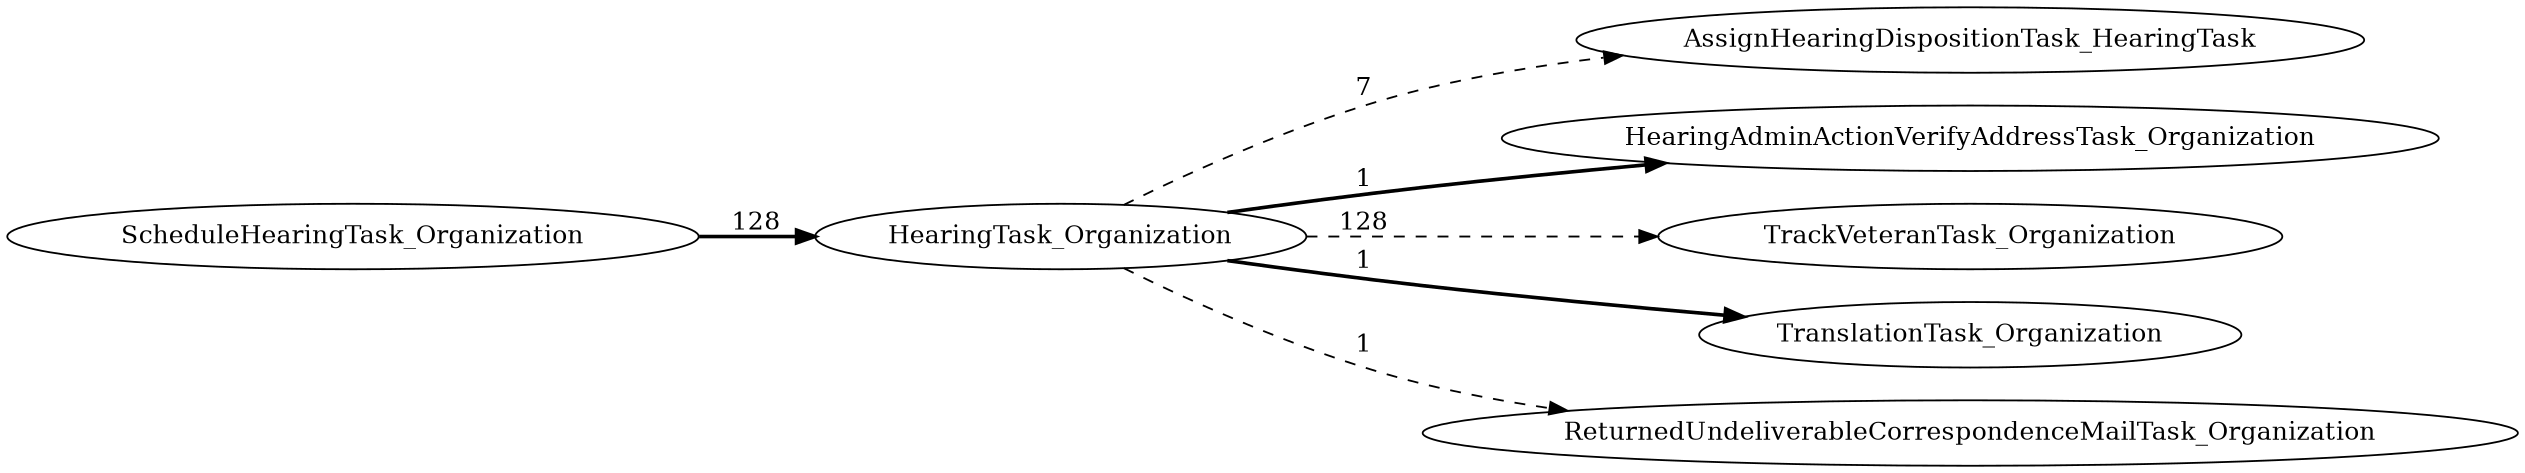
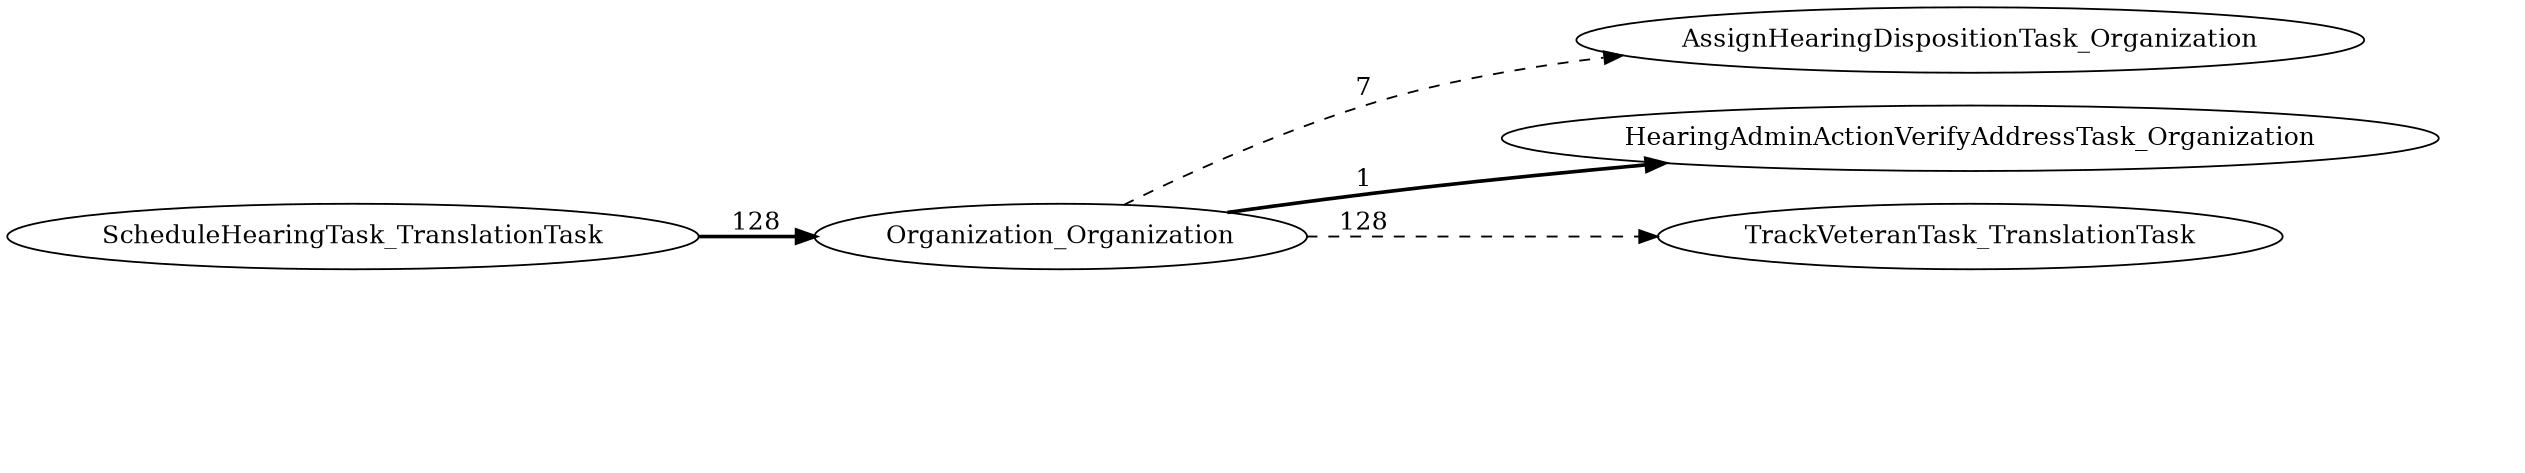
(1970, 40) -> (1970, 40)
(353, 237) -> (353, 237)
(1061, 237) -> (1061, 237)
(1970, 237) -> (1970, 237)
(1970, 335) -> none
(1970, 433) -> none
